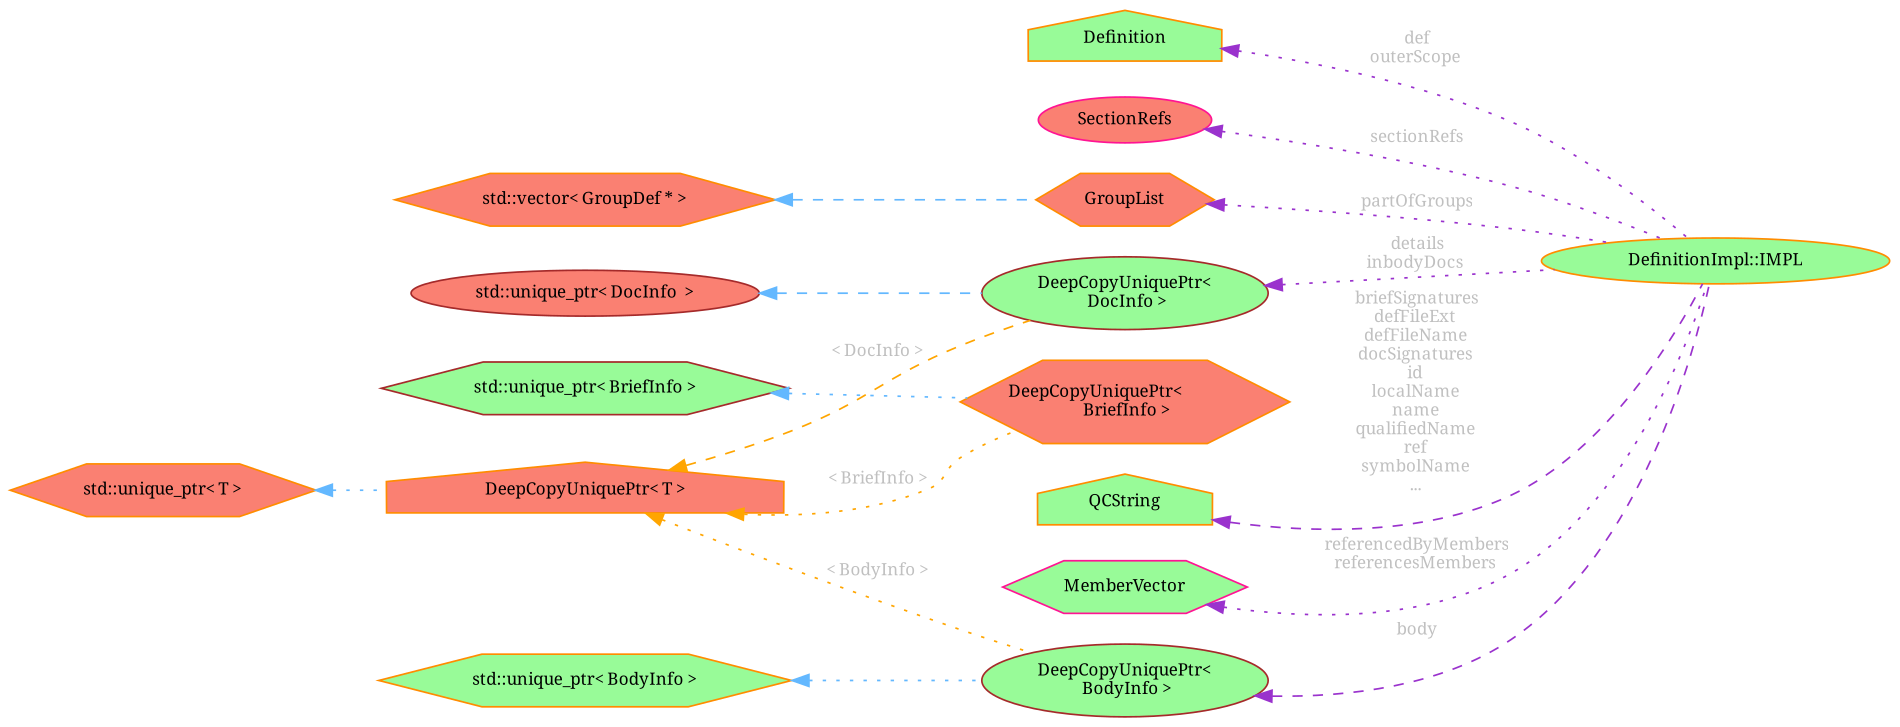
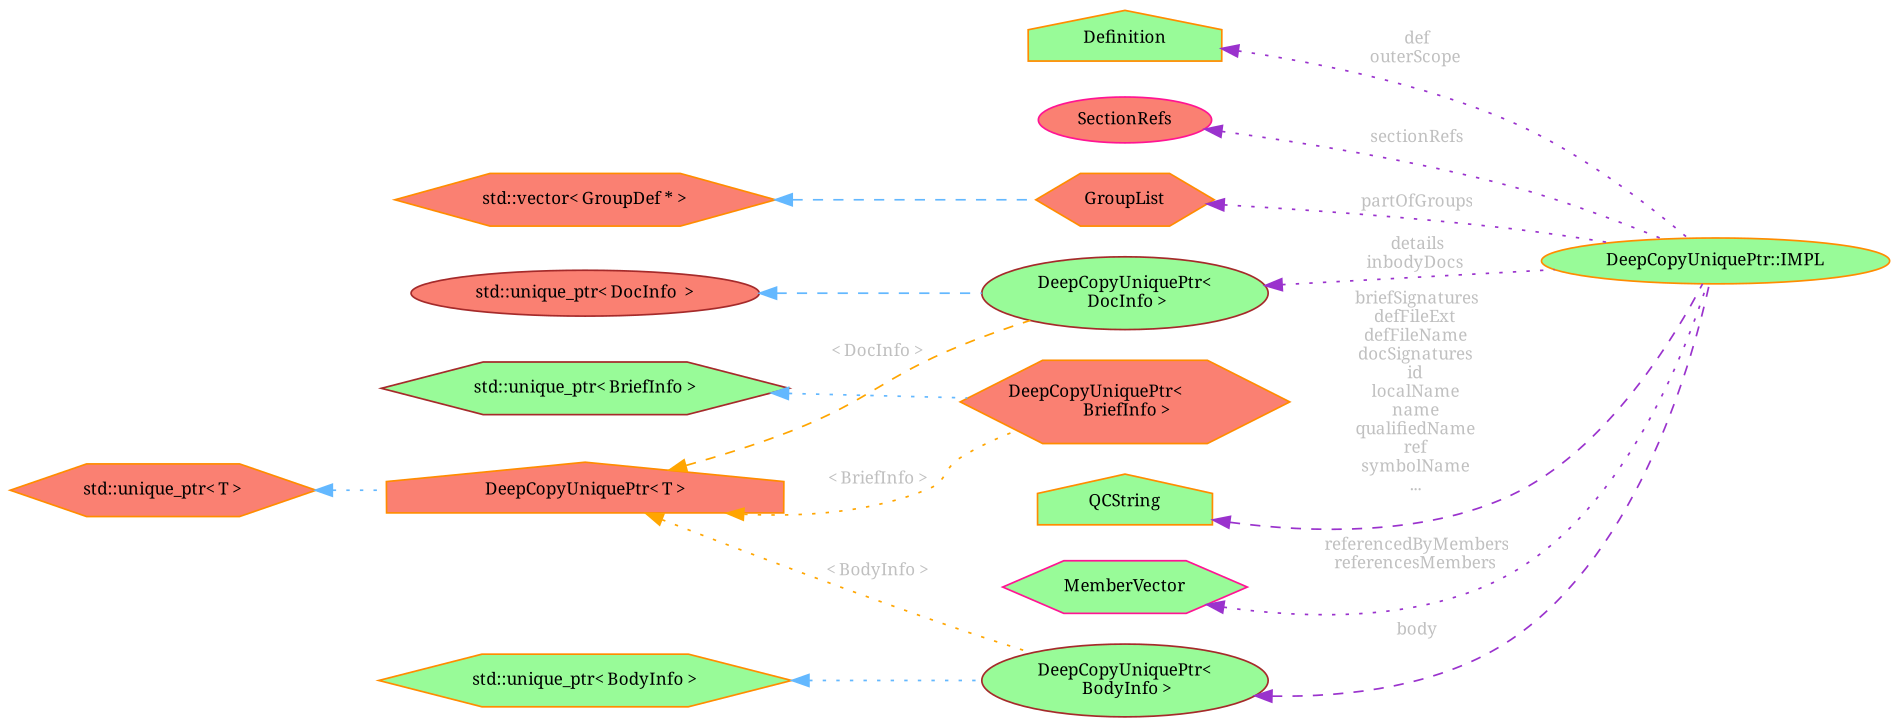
(1716, 261) -> (1716, 261)
